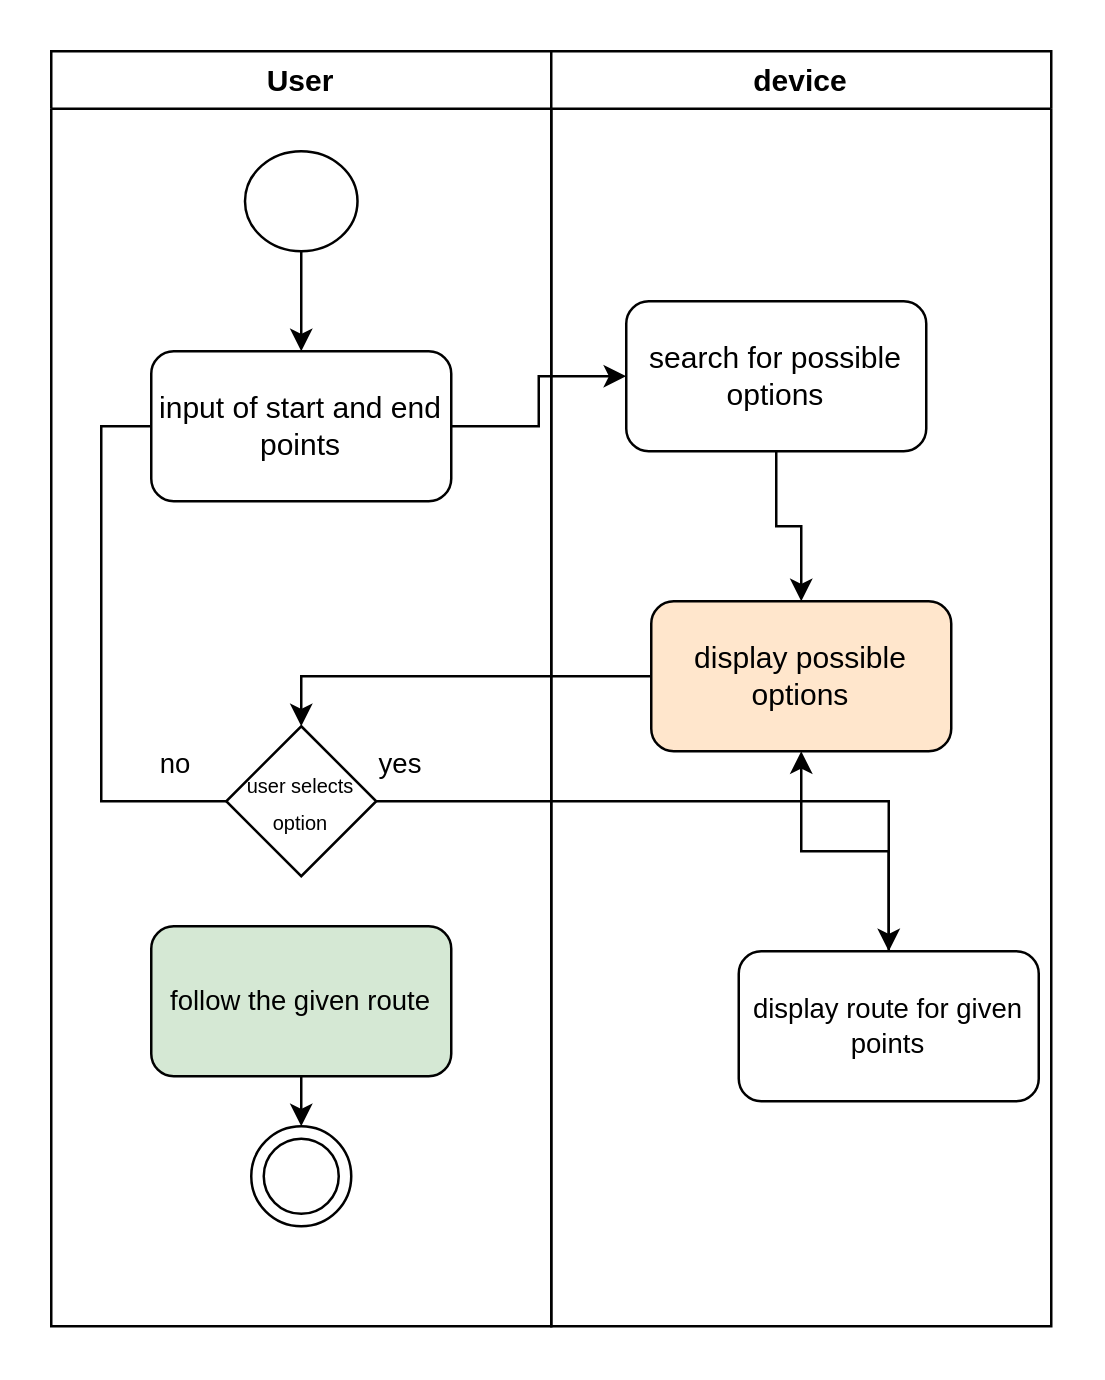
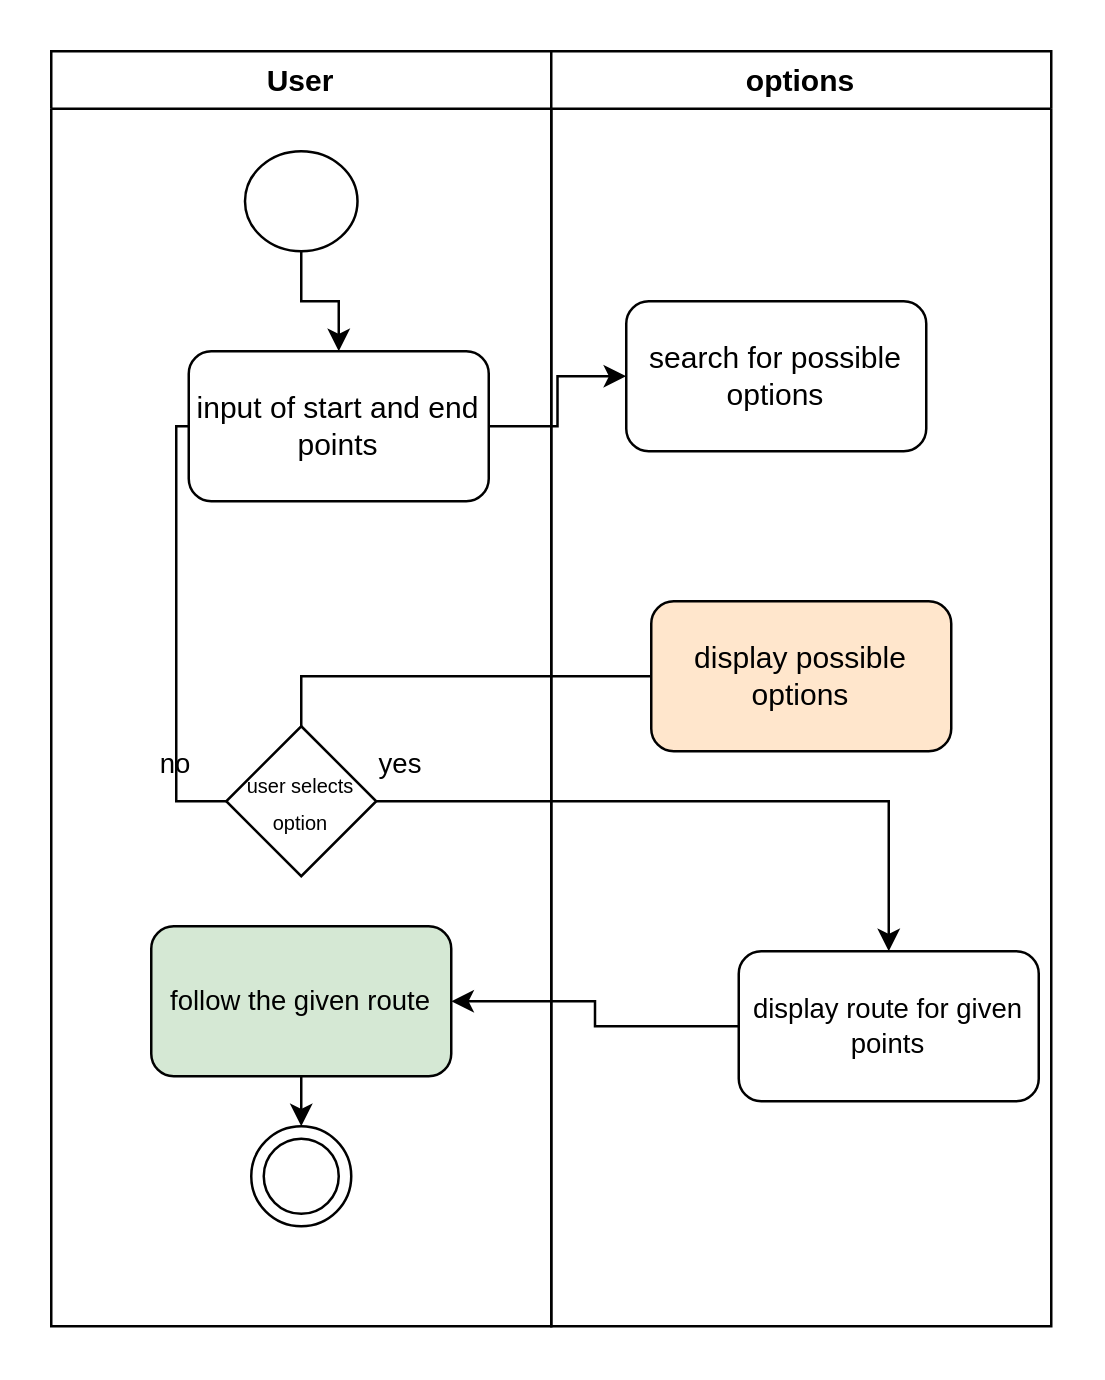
(800, 81) -> (800, 81)
(301, 426) -> (339, 426)
(780, 526) -> none
(301, 708) -> (301, 715)
(820, 851) -> (634, 1026)
